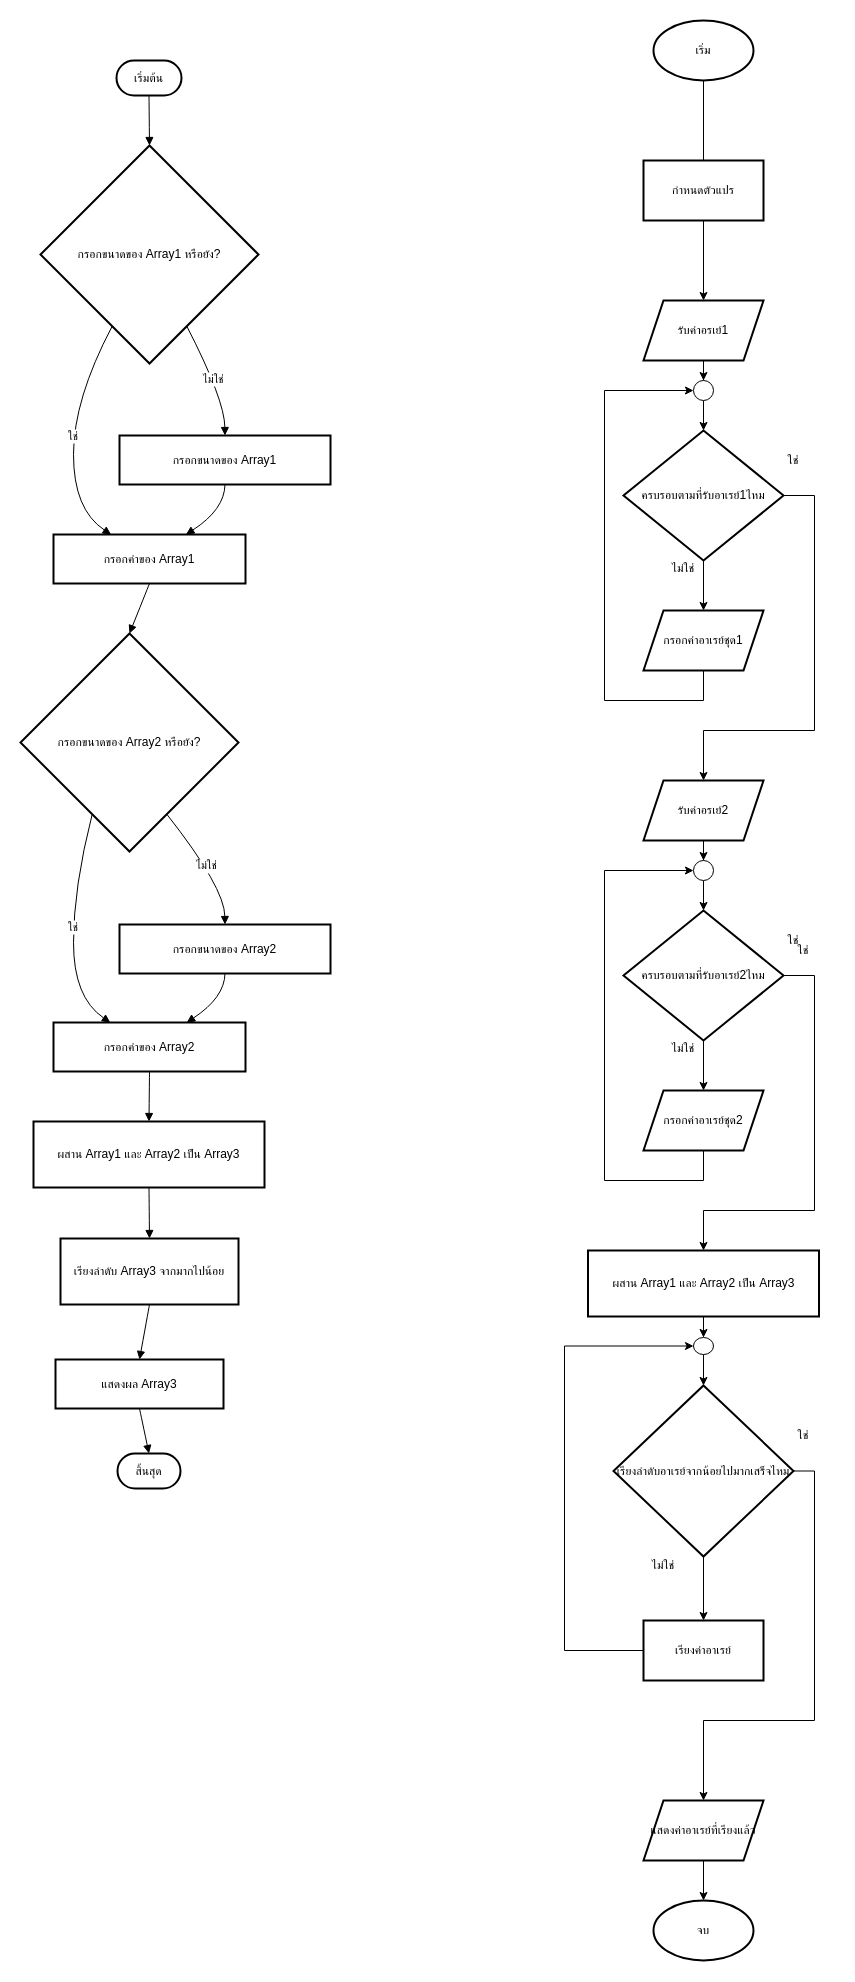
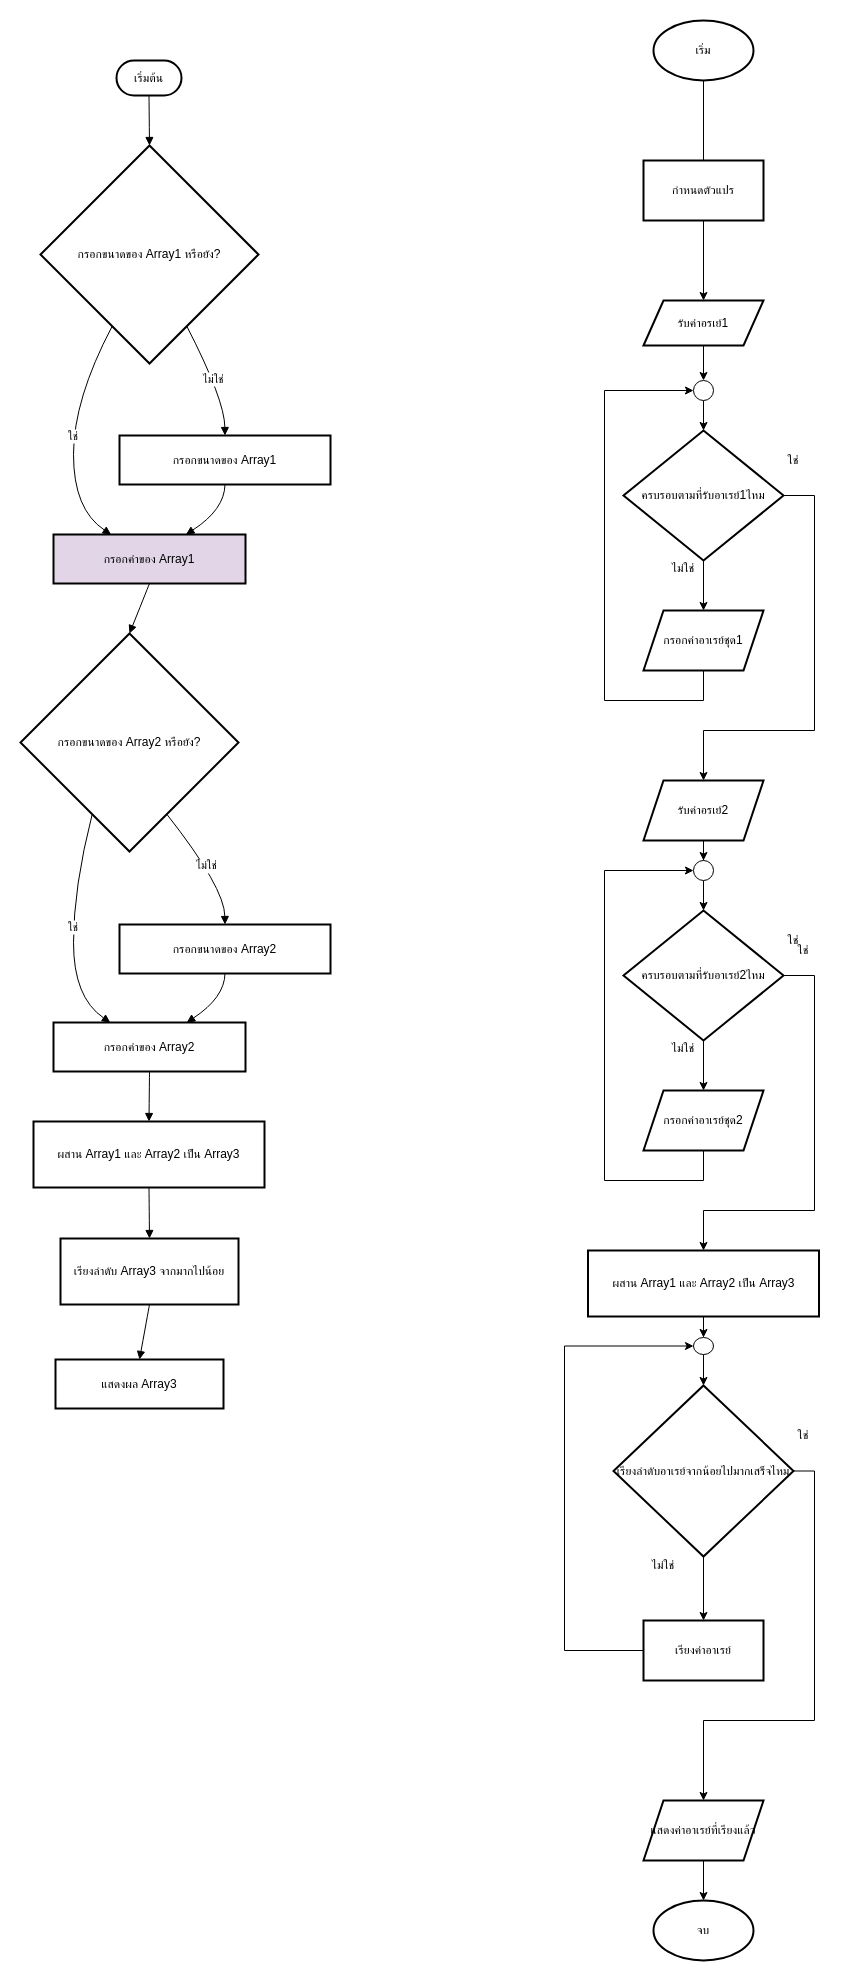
(704, 331) -> (704, 323)
(150, 559) -> (150, 559)
(144, 1428) -> none
(149, 1471) -> none
